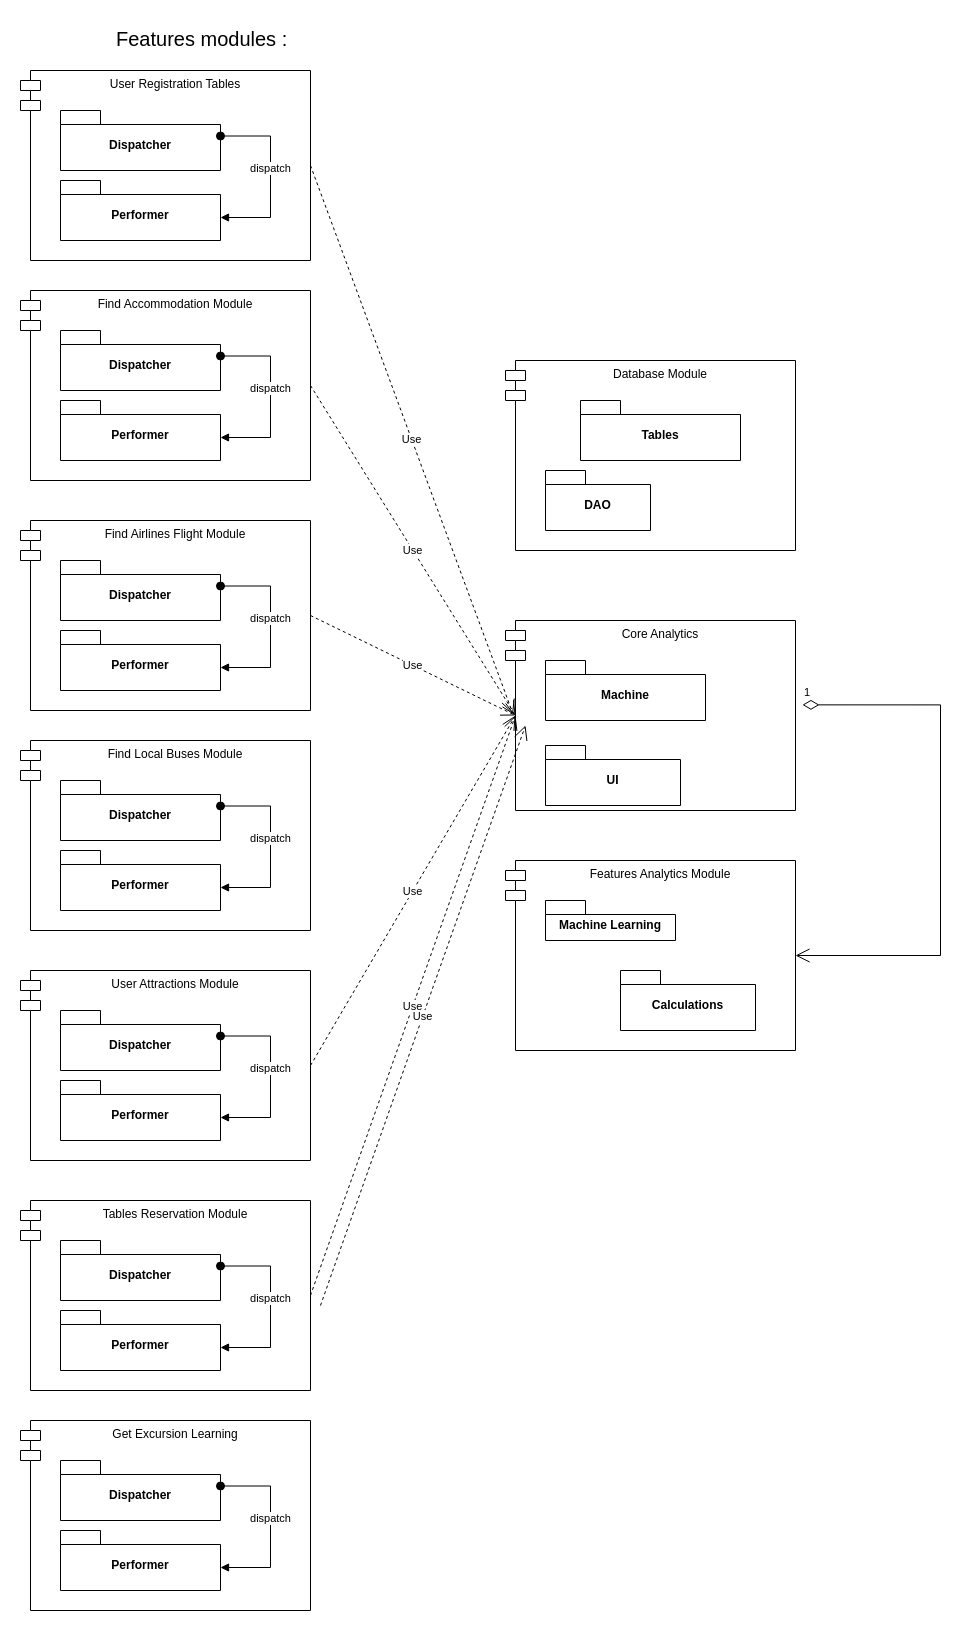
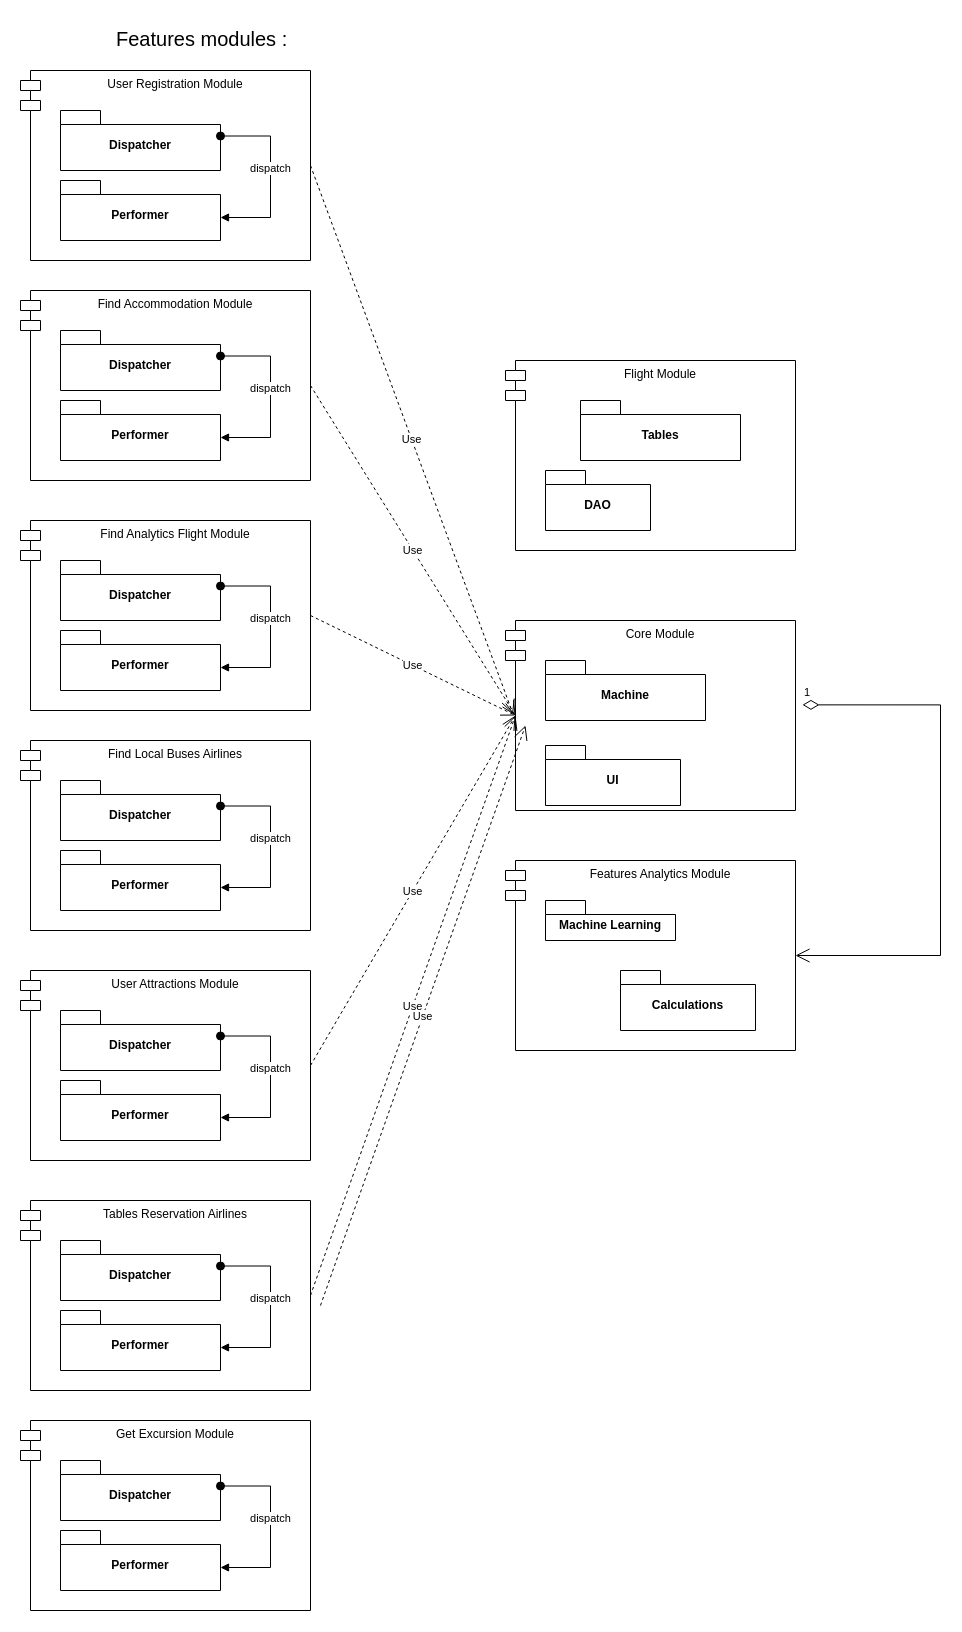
(176, 85) -> (176, 85)
(661, 375) -> (661, 375)
(176, 535) -> (176, 535)
(661, 635) -> (661, 635)
(176, 755) -> (176, 755)
(176, 1215) -> (176, 1215)
(176, 1435) -> (176, 1435)
